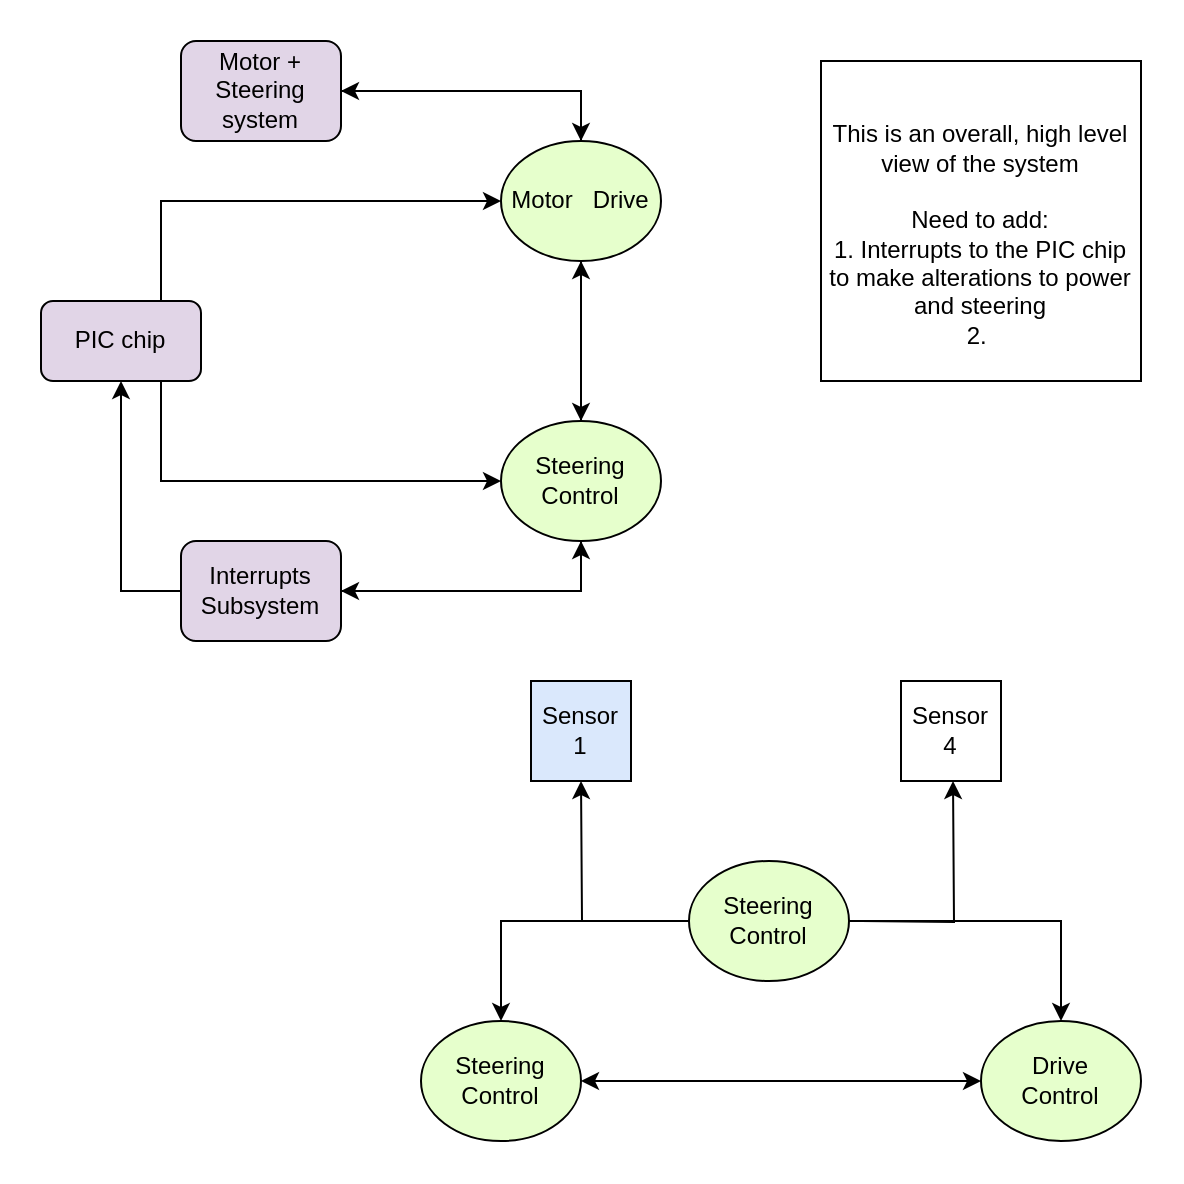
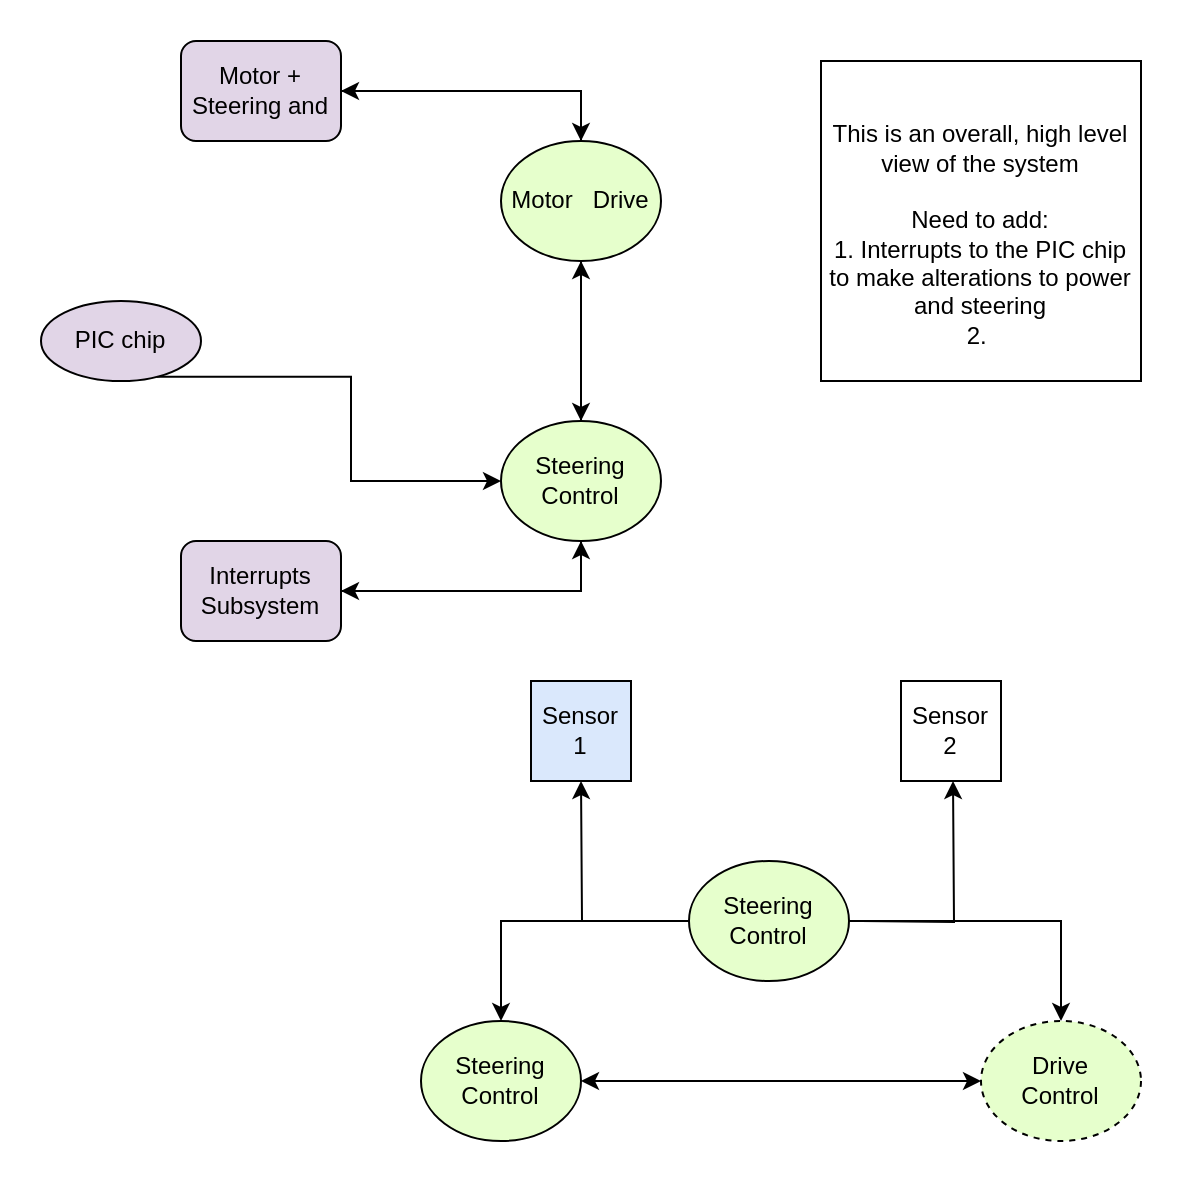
(261, 91) -> (261, 91)
(274, 201) -> none
(121, 341) -> (121, 341)
(121, 523) -> none
(951, 731) -> (951, 731)
(1061, 1081) -> (1061, 1081)
